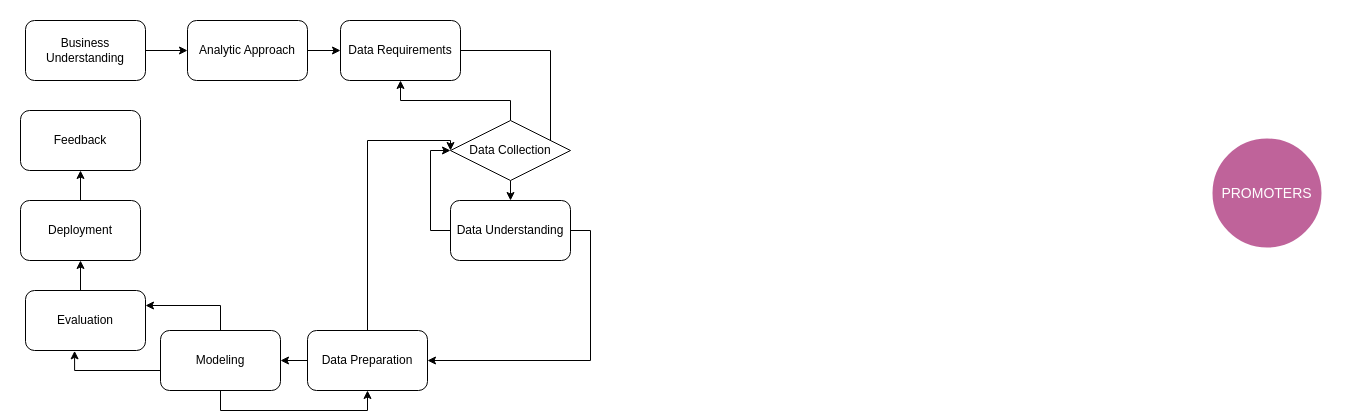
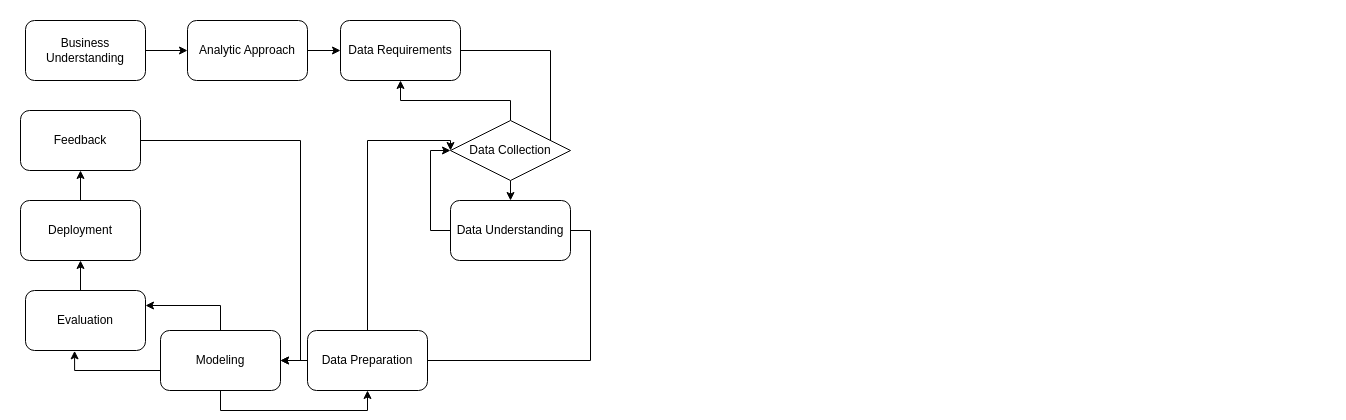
none -> (301, 170)
(1267, 193) -> none
(435, 361) -> (433, 361)
